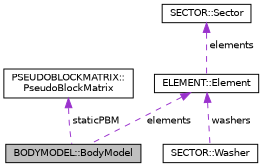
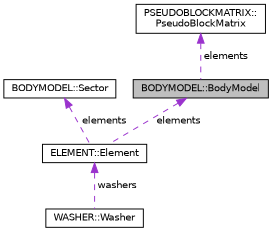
(207, 14) -> (60, 89)
(95, 121) -> (224, 56)
(136, 121) -> (143, 124)
(210, 153) -> (95, 218)
